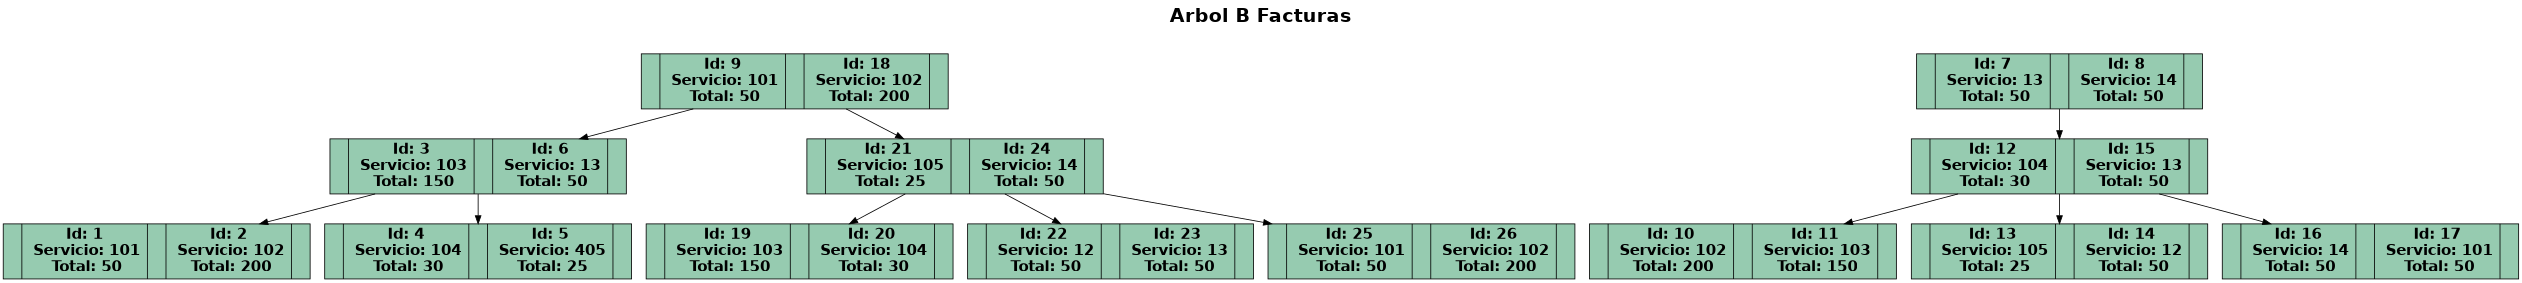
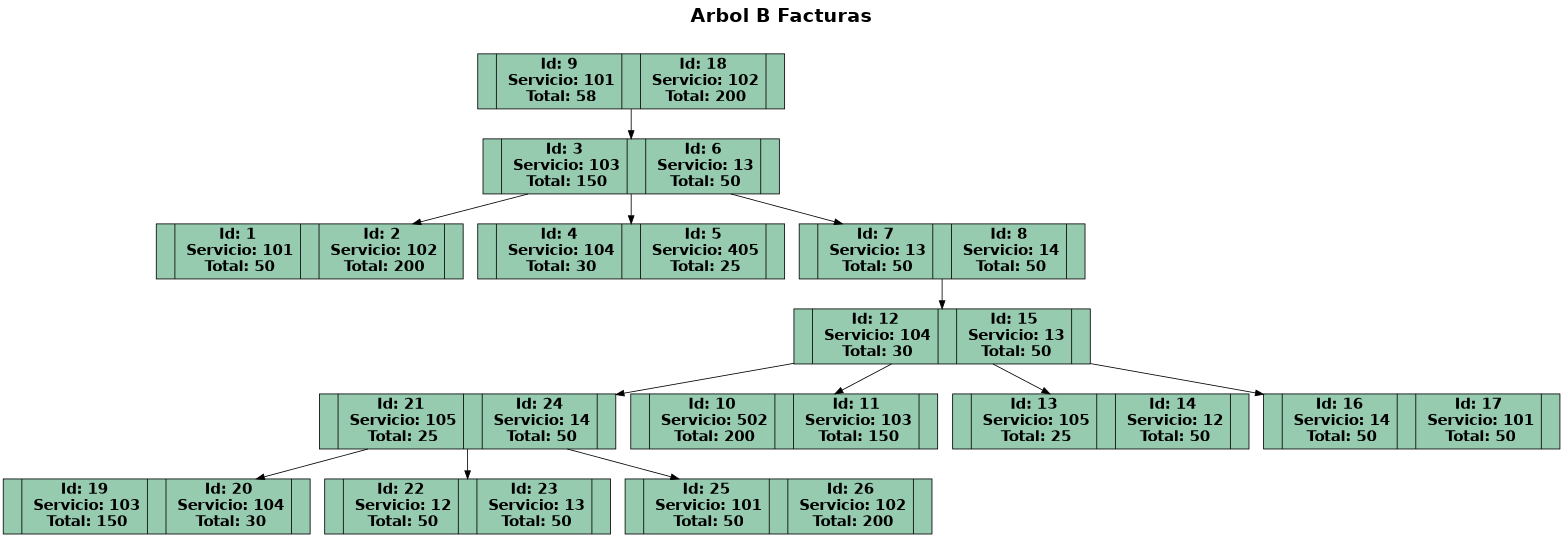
(723, 97) -> (559, 97)
(871, 122) -> (709, 378)
none -> (783, 208)
(1671, 251) -> (712, 421)
